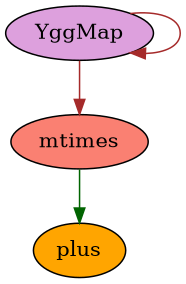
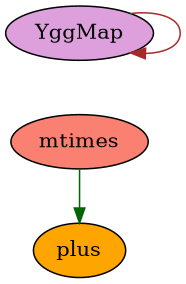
(80, 80) -> none
